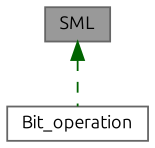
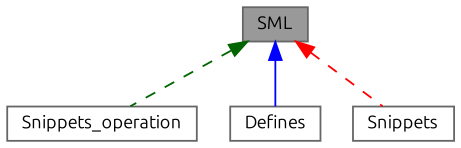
(78, 124) -> (102, 124)
none -> (275, 124)
none -> (404, 124)
